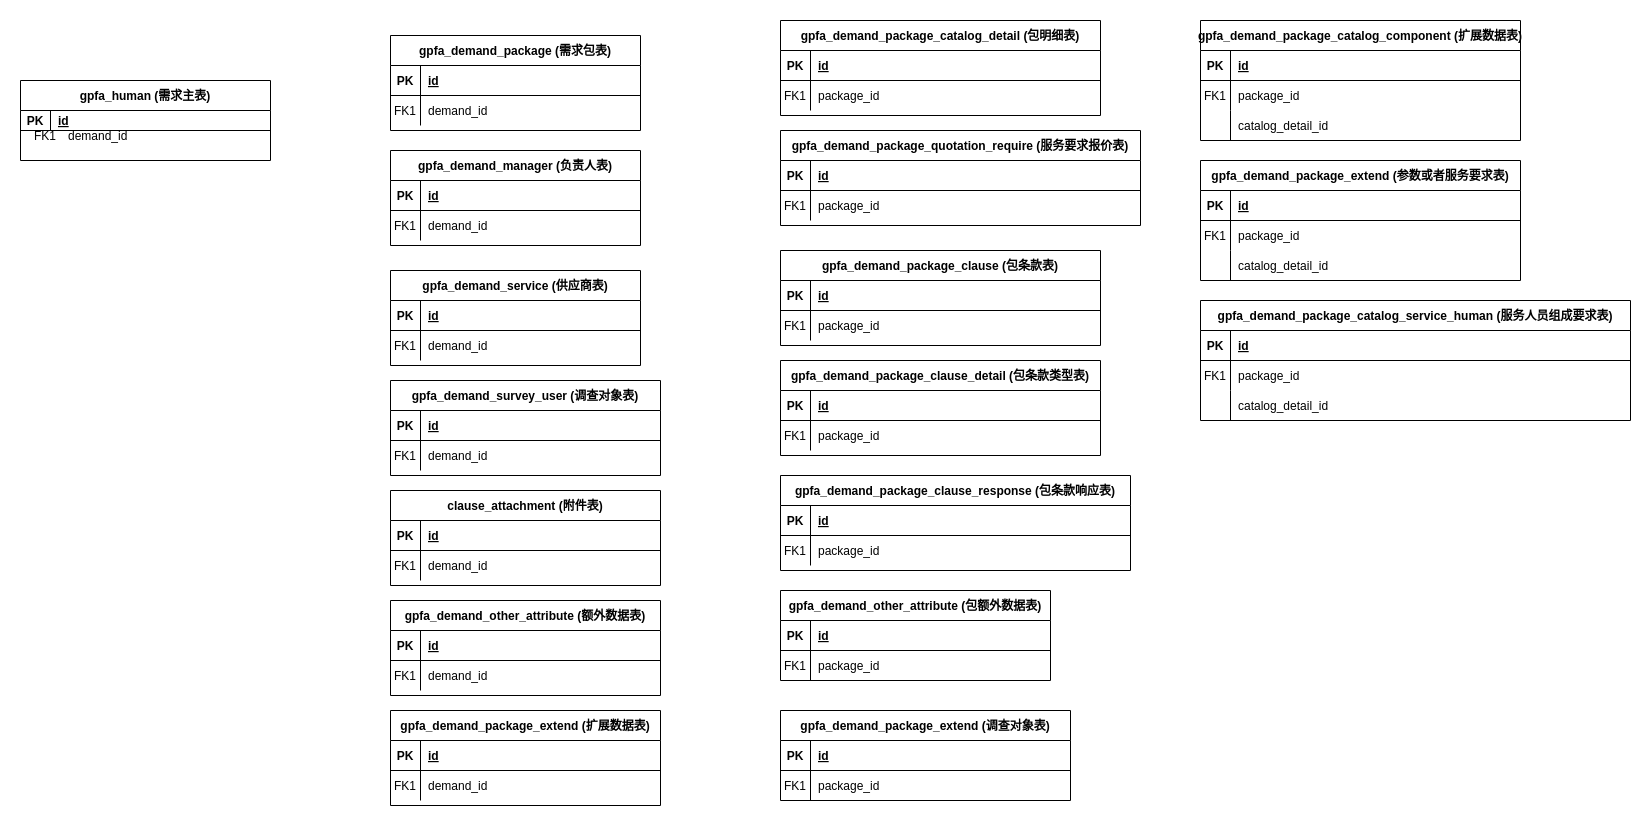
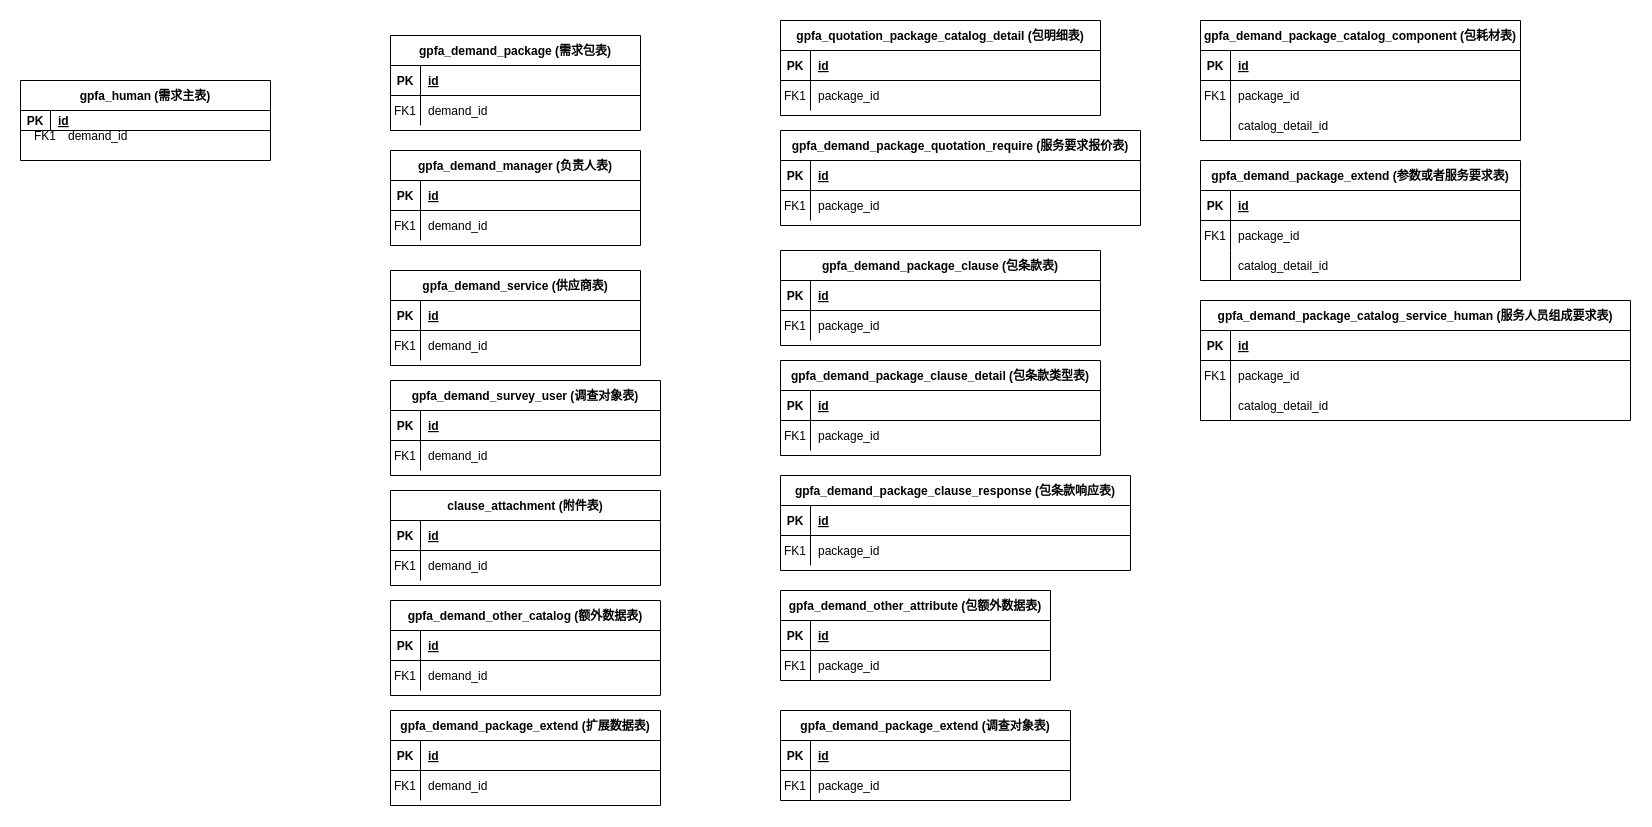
(940, 36) -> (940, 36)
(1360, 36) -> (1360, 36)
(525, 616) -> (525, 616)
